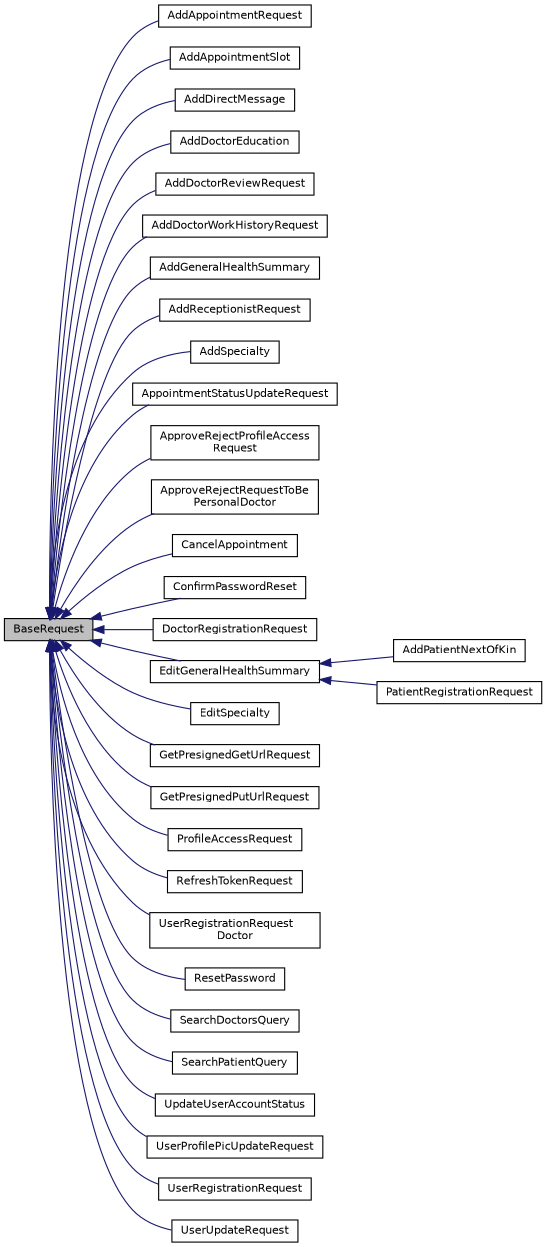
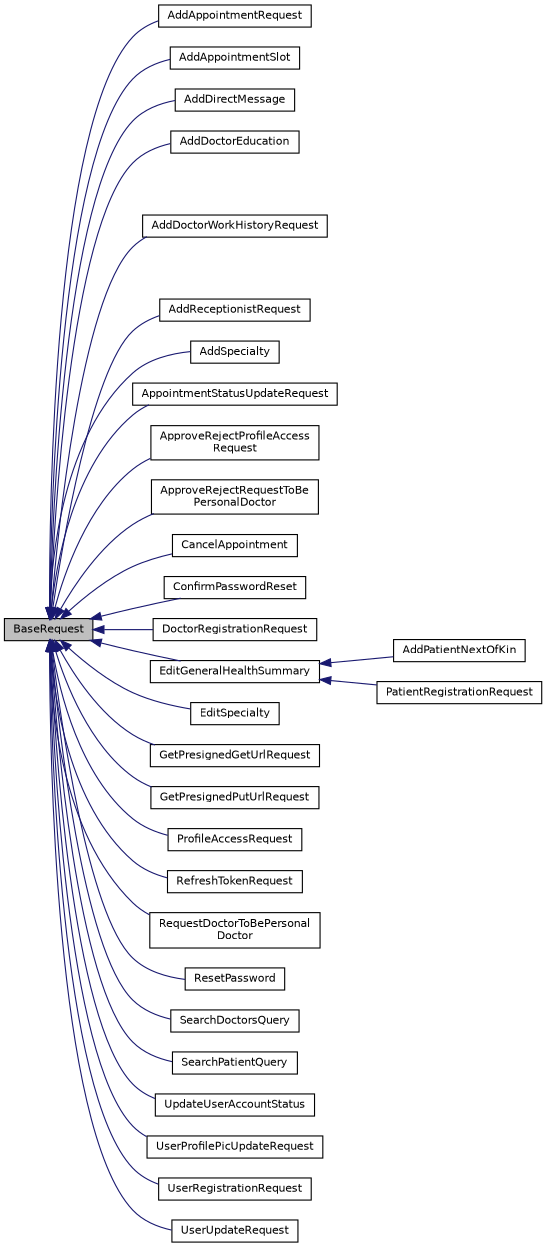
(235, 184) -> none
(235, 268) -> none
(235, 930) -> (235, 930)
